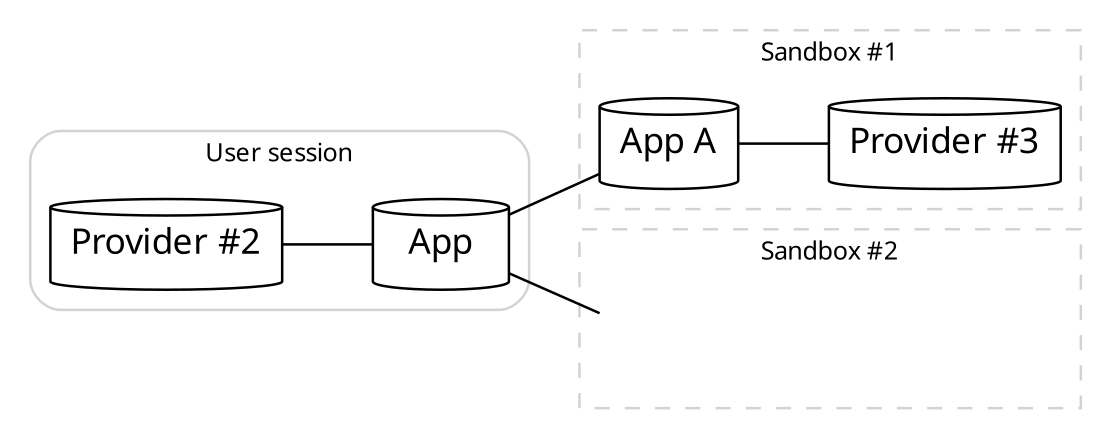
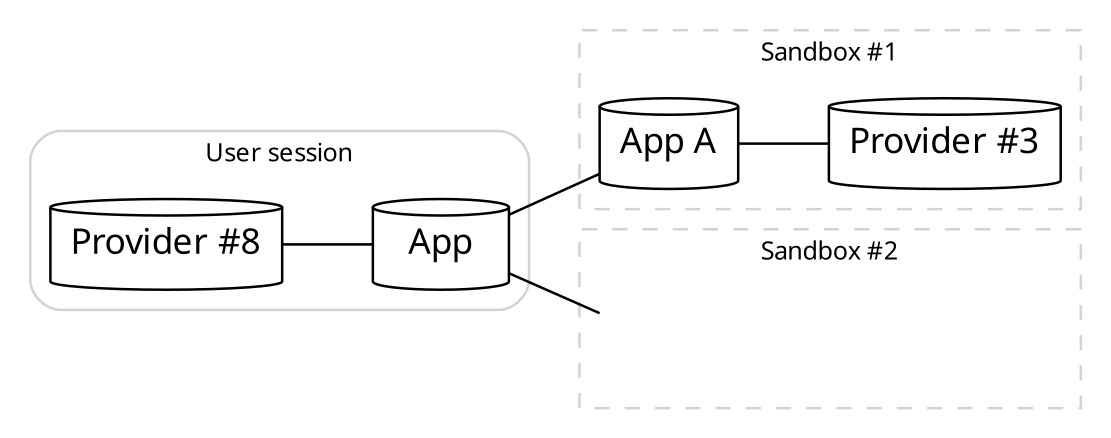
(166, 244) -> (166, 244)
